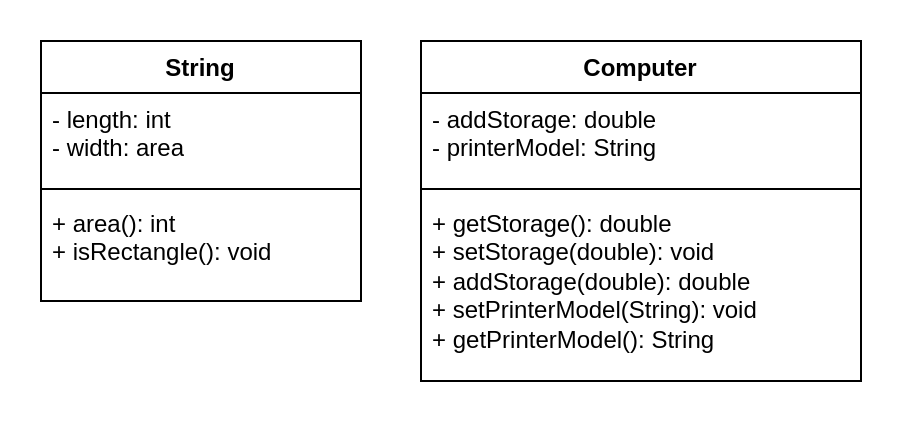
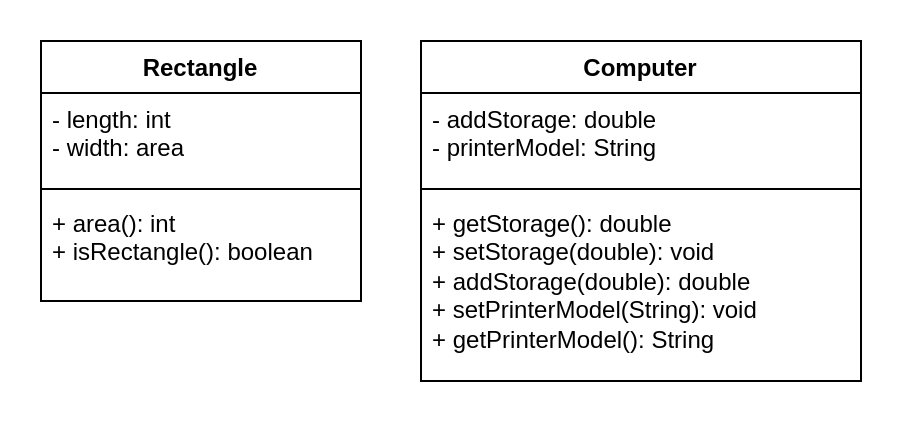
(201, 69) -> (201, 69)
(175, 240) -> (196, 240)
